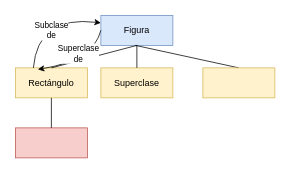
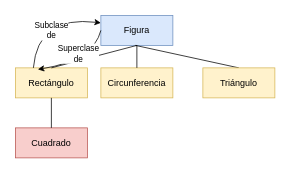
(137, 83) -> (137, 83)
none -> (239, 83)
none -> (51, 143)
